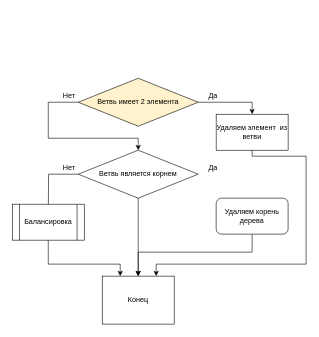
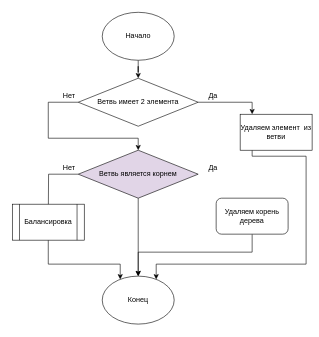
none -> (138, 36)
none -> (138, 71)
(138, 102) -> (138, 102)
(252, 132) -> (276, 132)
(138, 174) -> (138, 174)
(138, 300) -> (138, 300)
